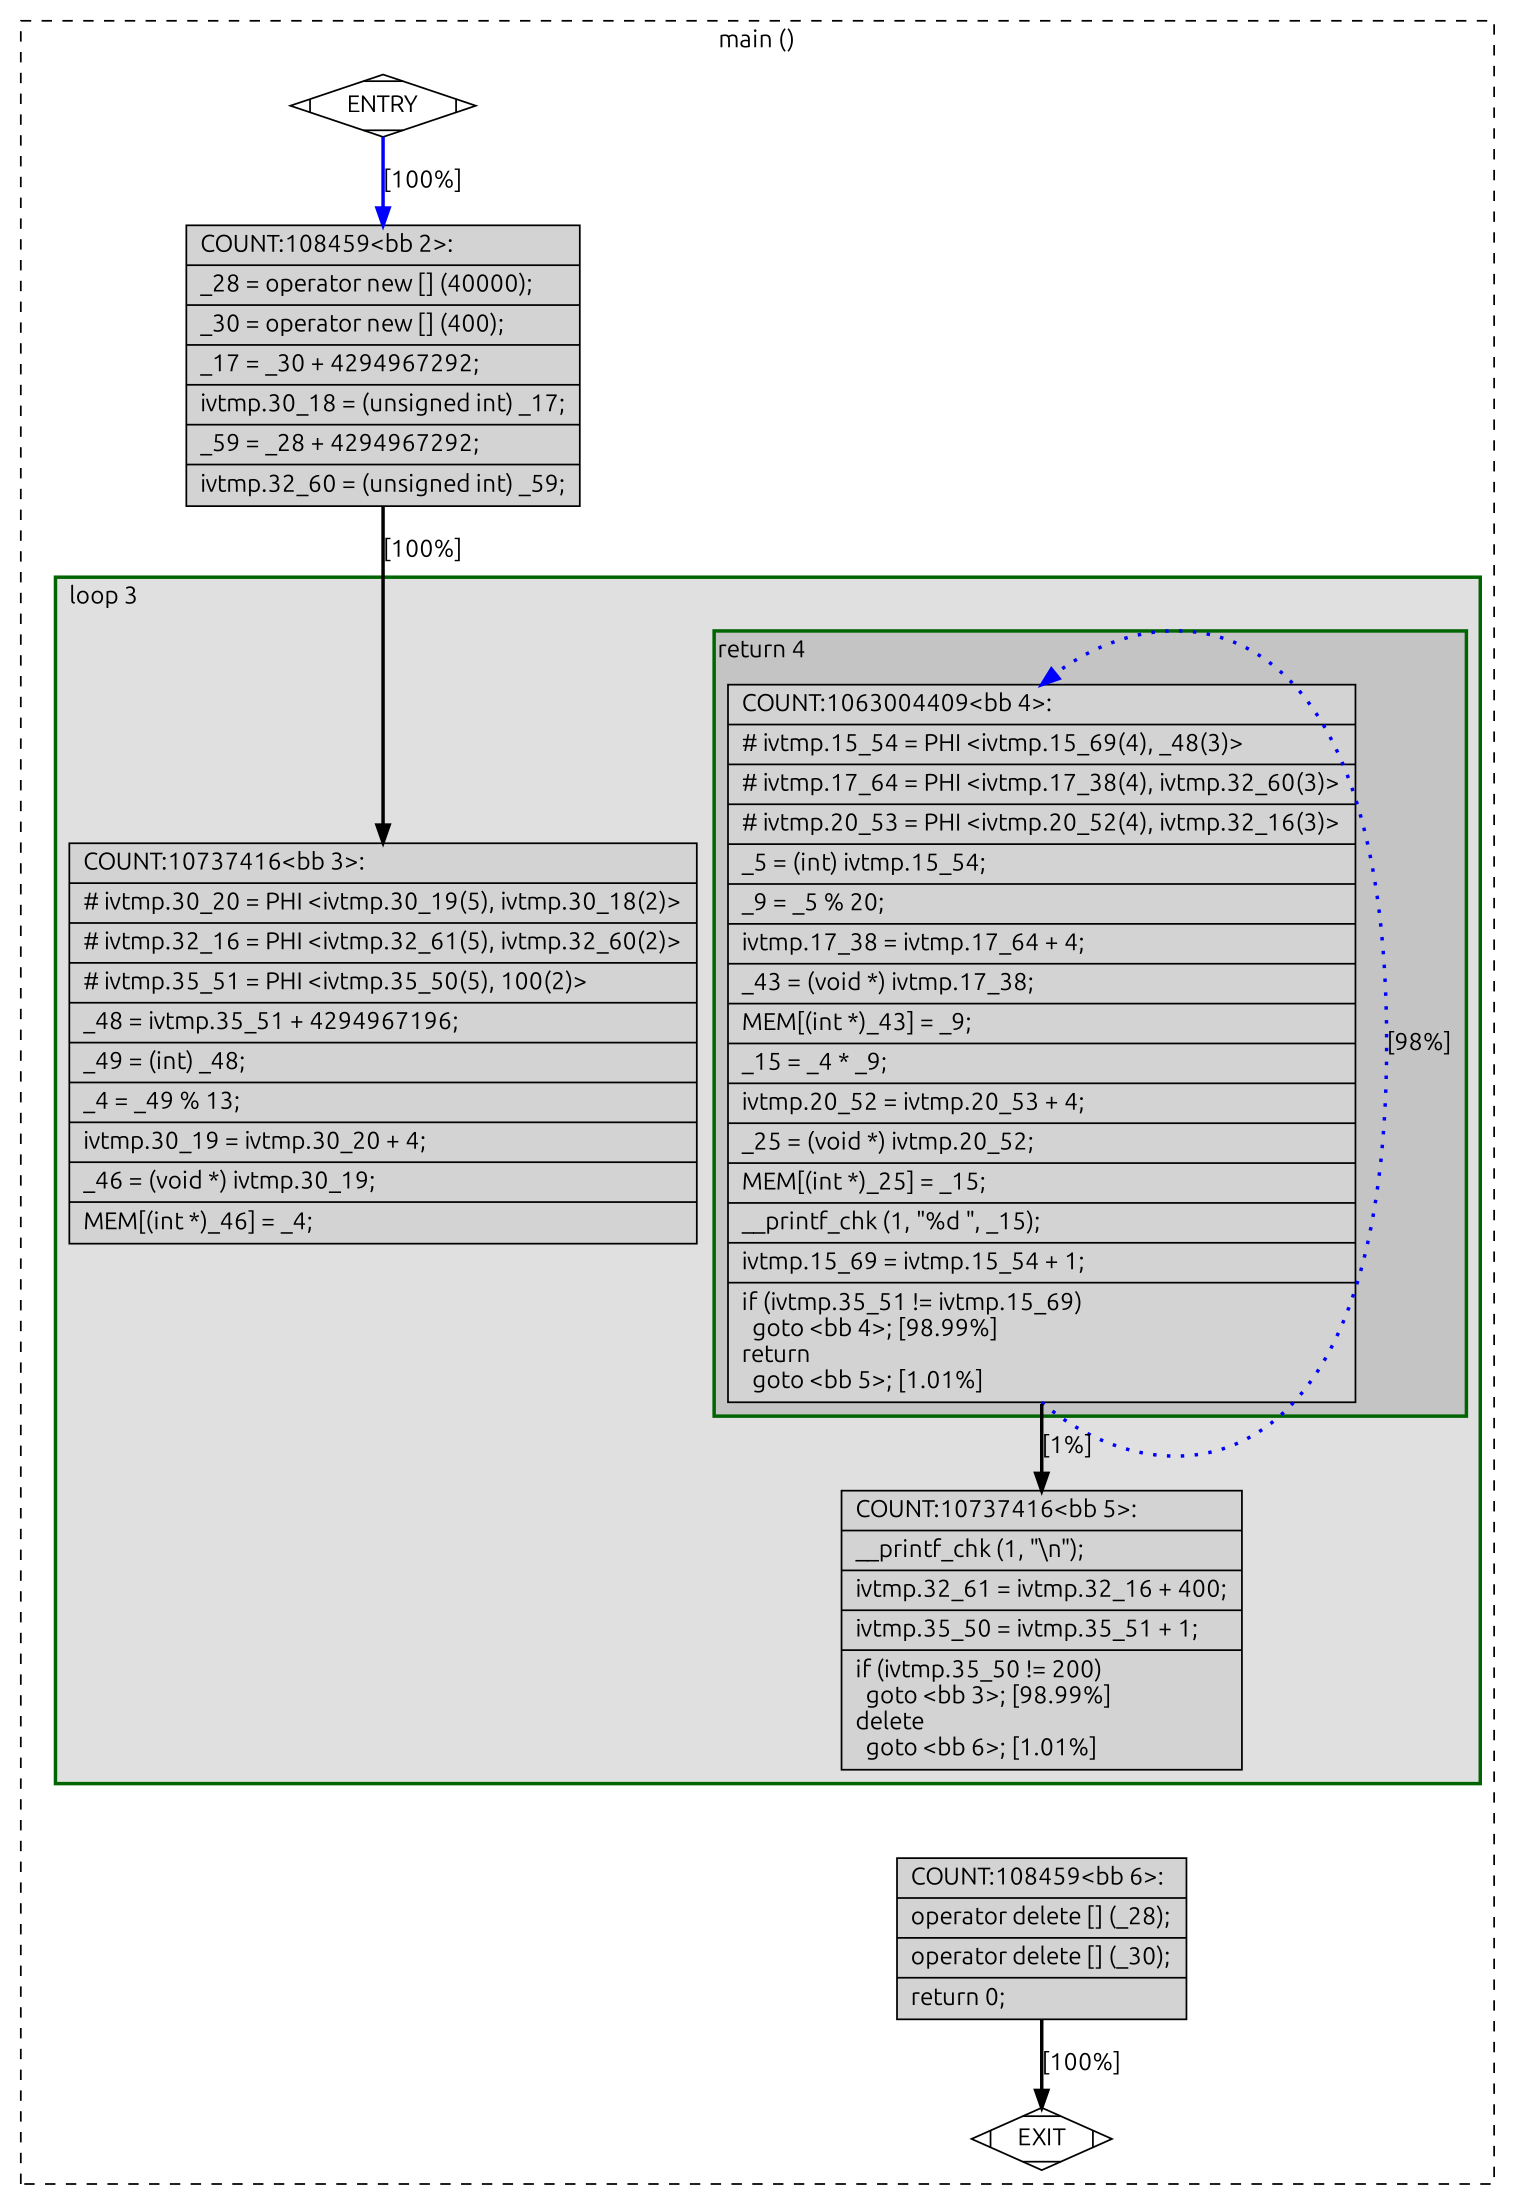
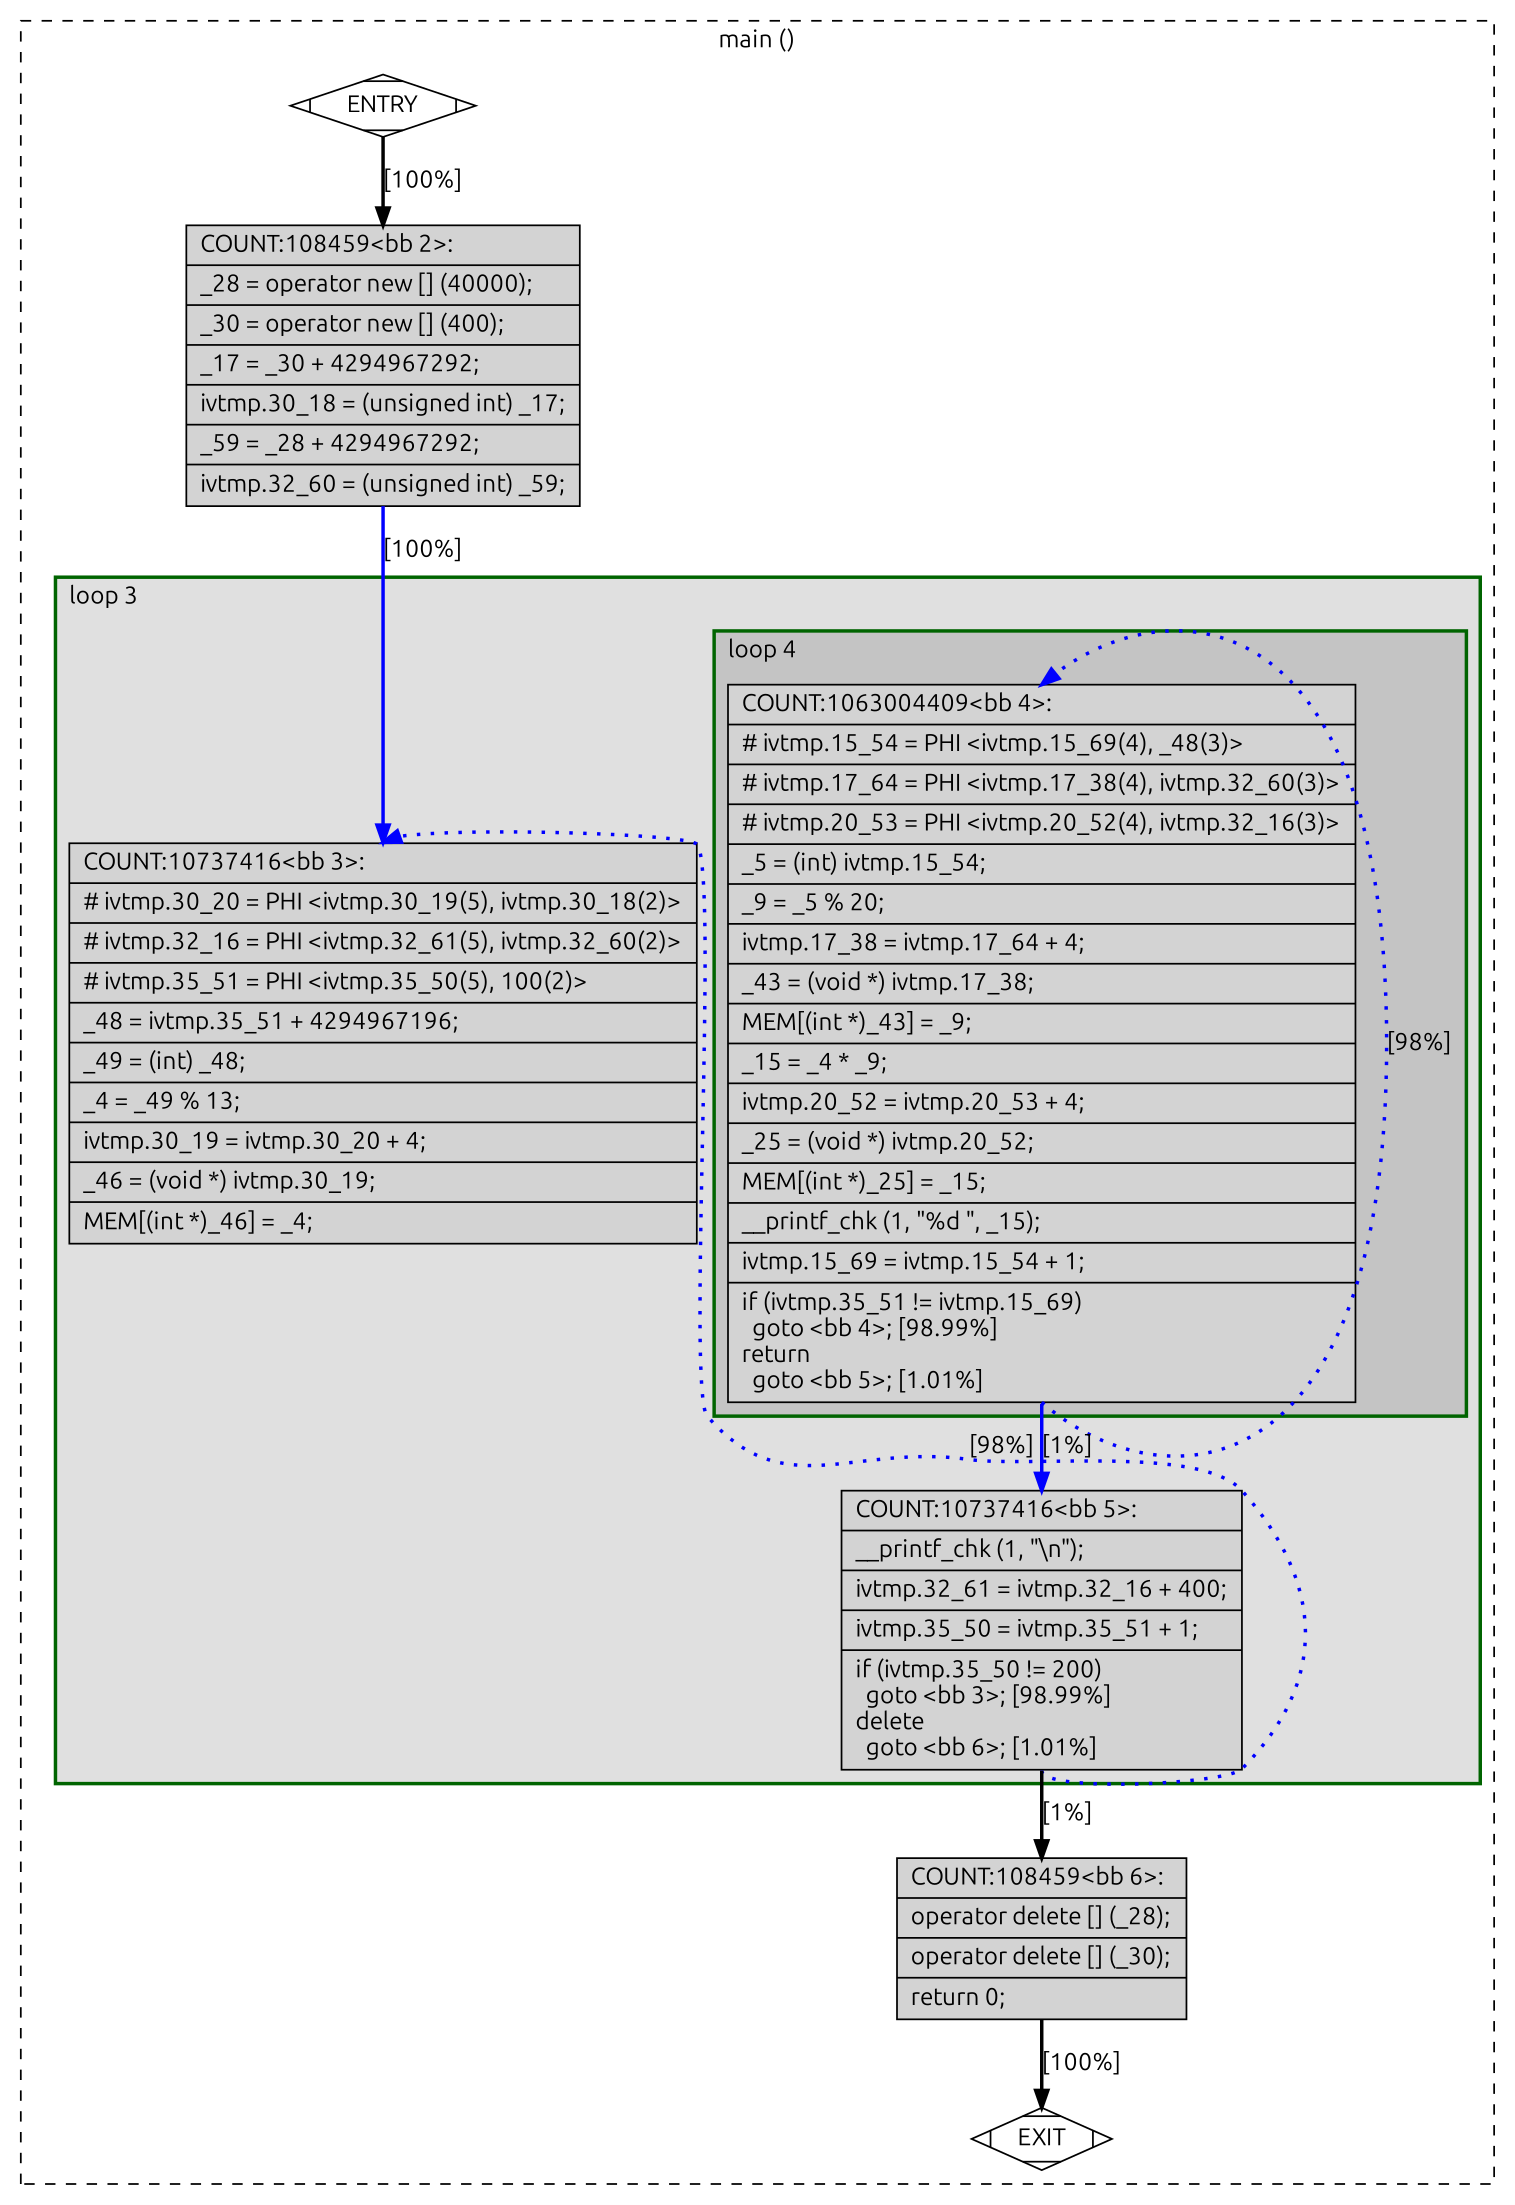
(383, 172) -> (383, 172)
(763, 651) -> (763, 651)
(383, 665) -> (383, 665)
(1042, 1439) -> (1042, 1439)
none -> (794, 1465)
none -> (1042, 1805)
